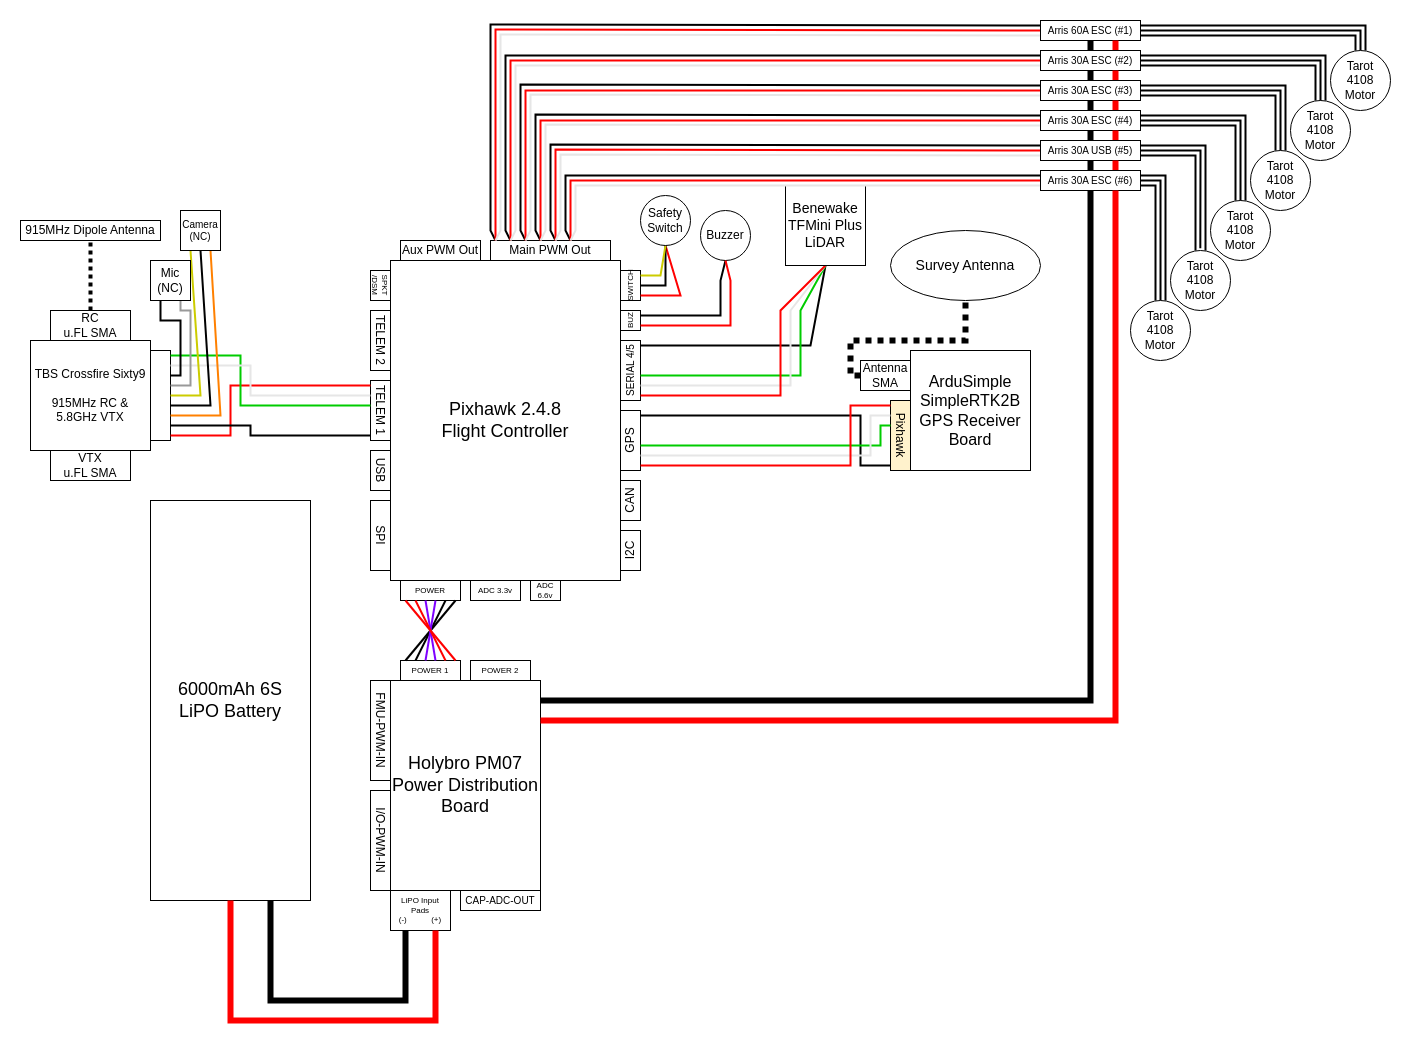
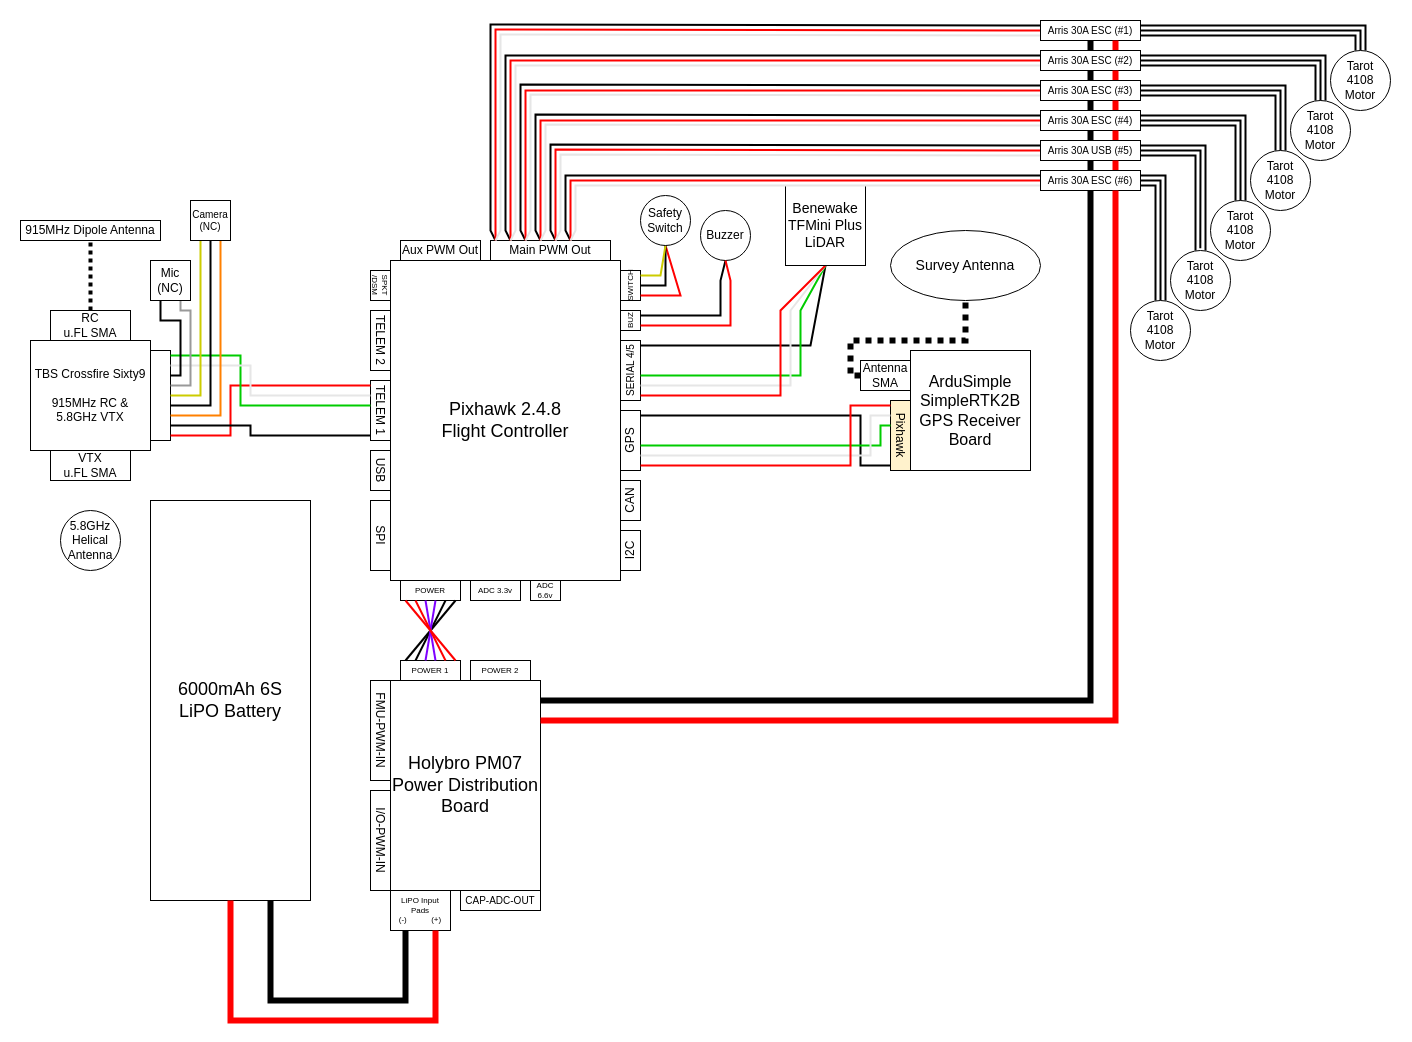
(1091, 31) -> (1091, 31)
(201, 231) -> (211, 221)
none -> (91, 541)
